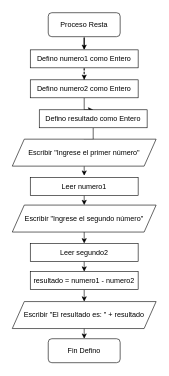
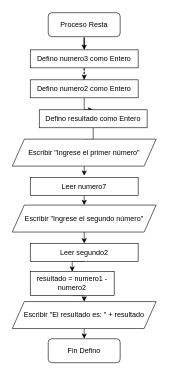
(84, 59) -> (84, 59)
(84, 186) -> (84, 186)
(84, 281) -> (72, 284)
